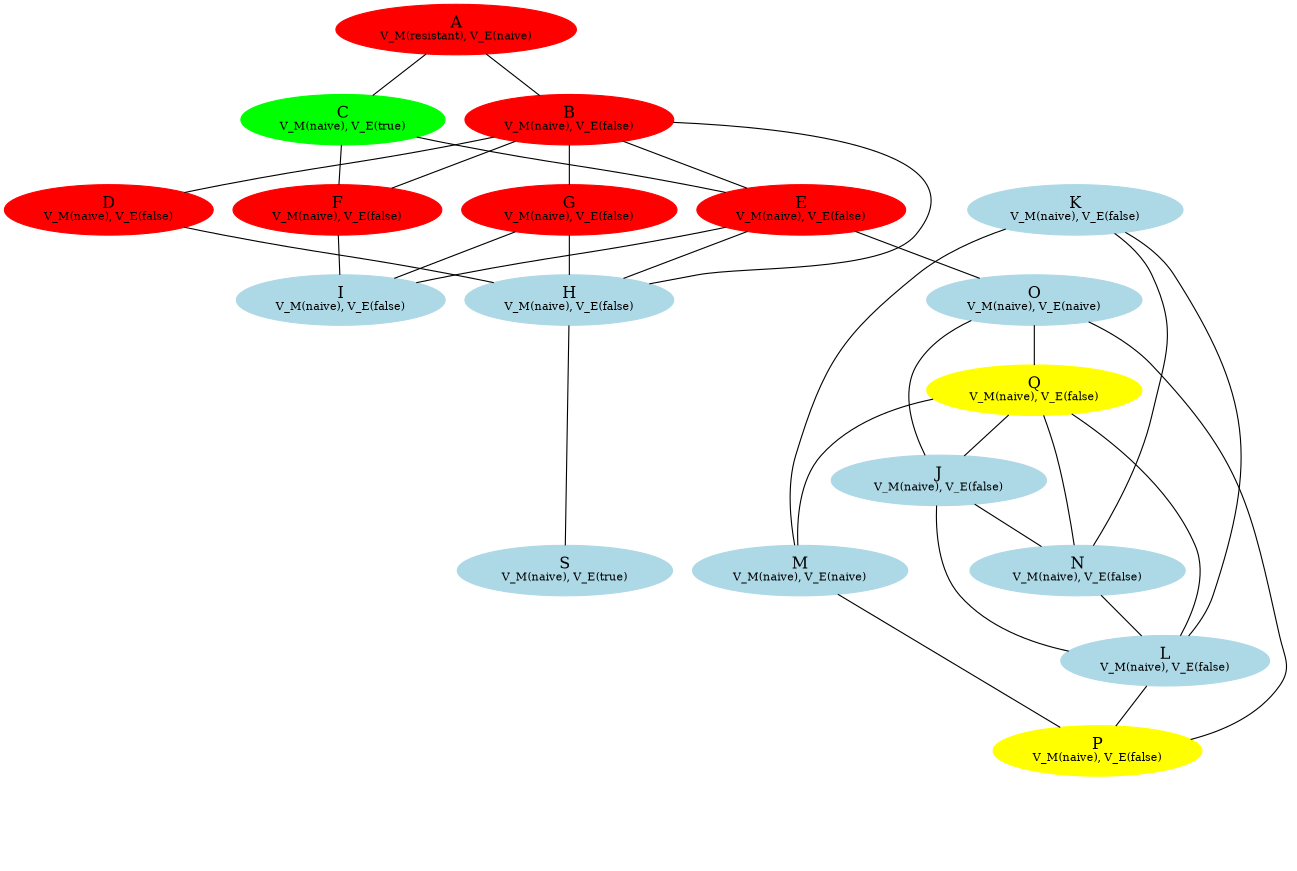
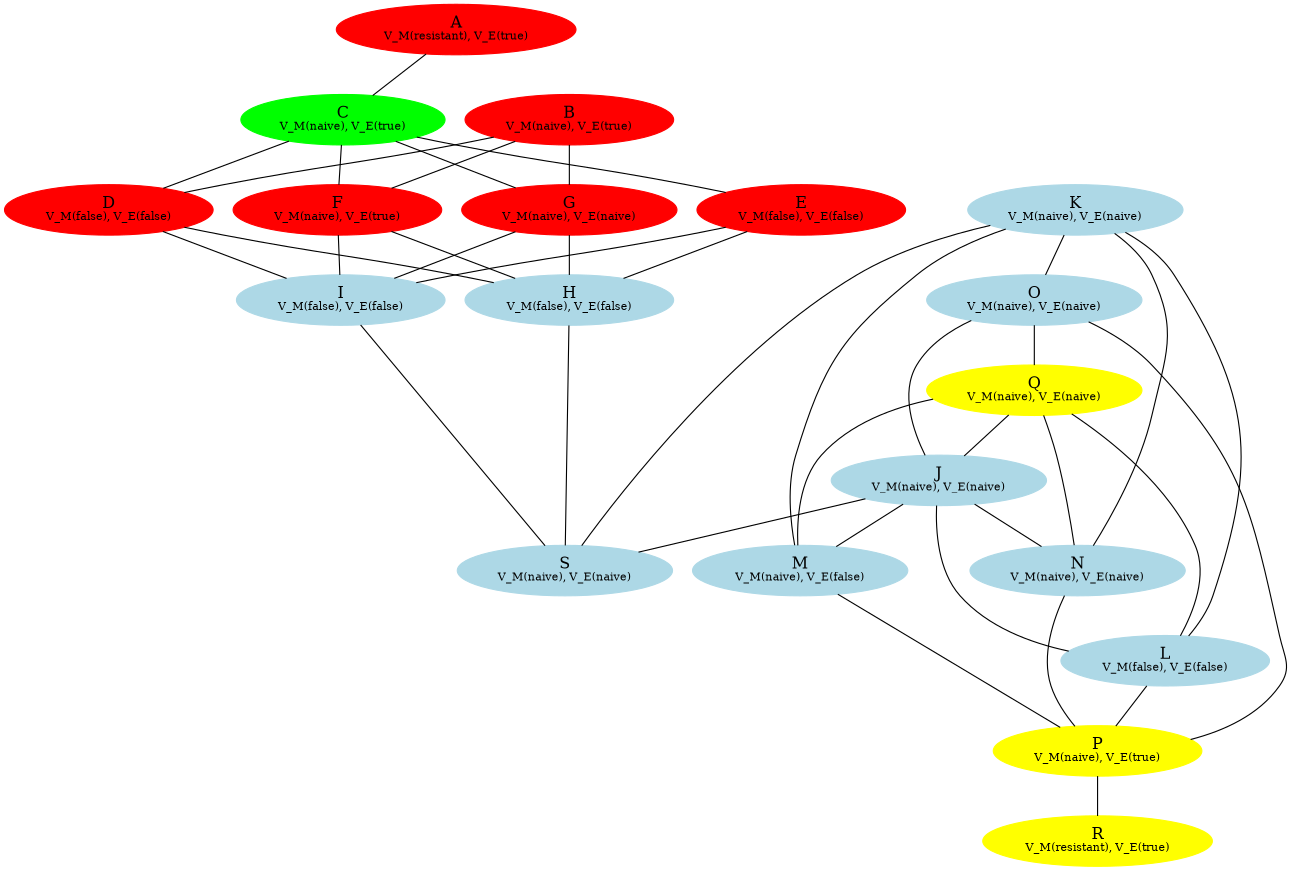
(456, 36) -> (456, 36)
(513, 75) -> none
(569, 126) -> (569, 126)
none -> (226, 165)
(685, 165) -> none
none -> (465, 168)
(926, 214) -> (444, 251)
(109, 217) -> (109, 217)
(337, 217) -> (337, 217)
(569, 217) -> (569, 217)
(801, 217) -> (801, 217)
(1075, 217) -> (1075, 217)
none -> (225, 255)
(918, 255) -> (1055, 255)
(341, 307) -> (341, 307)
(569, 307) -> (569, 307)
none -> (759, 348)
(1034, 397) -> (1034, 397)
none -> (453, 435)
(939, 487) -> (939, 487)
none -> (752, 525)
none -> (870, 525)
(565, 577) -> (565, 577)
(800, 577) -> (800, 577)
(1078, 577) -> (1078, 577)
(1121, 616) -> (1047, 663)
(1165, 667) -> (1165, 667)
(1098, 758) -> (1098, 758)
none -> (1098, 841)
